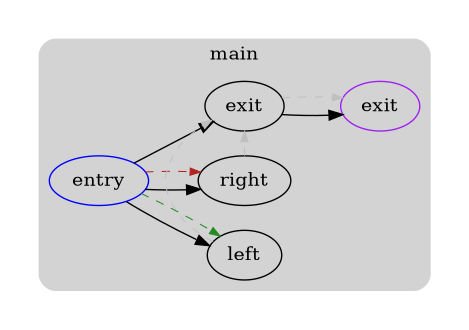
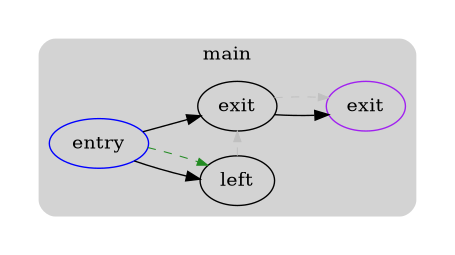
(245, 181) -> none
